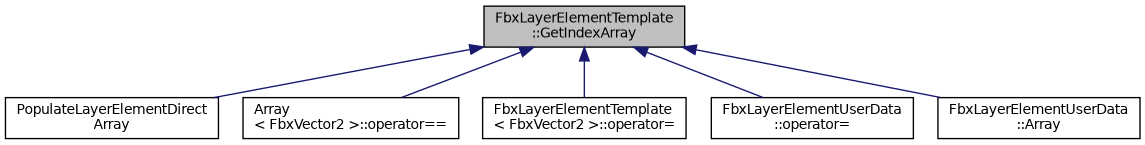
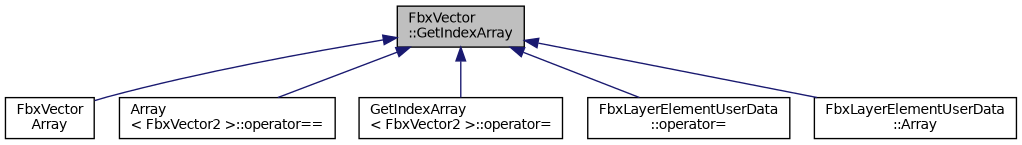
(584, 27) -> (461, 27)
(112, 118) -> (50, 118)
(584, 118) -> (461, 118)
